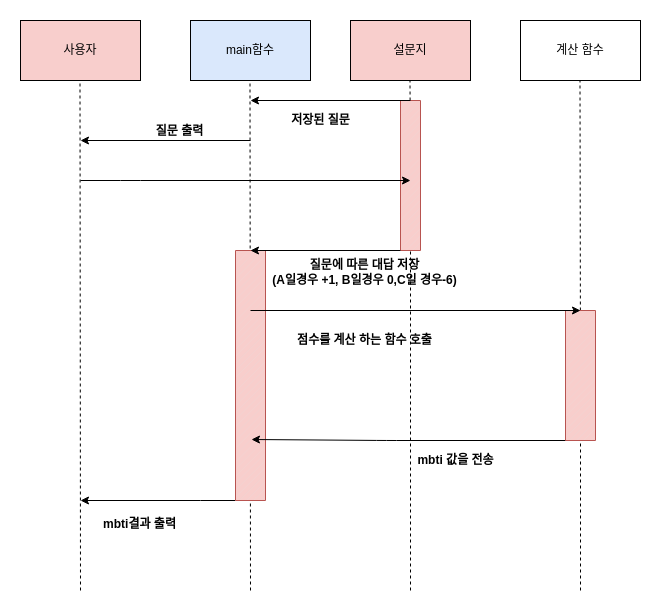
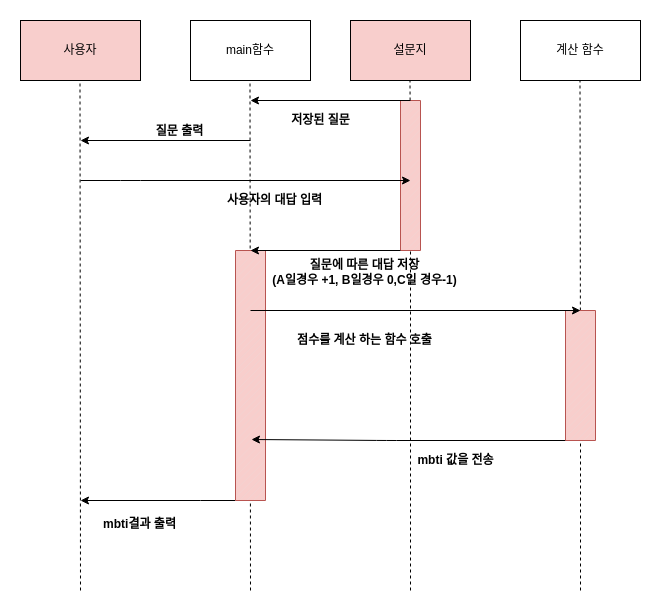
(251, 51) -> (251, 51)
none -> (275, 201)
(365, 273) -> (365, 273)
